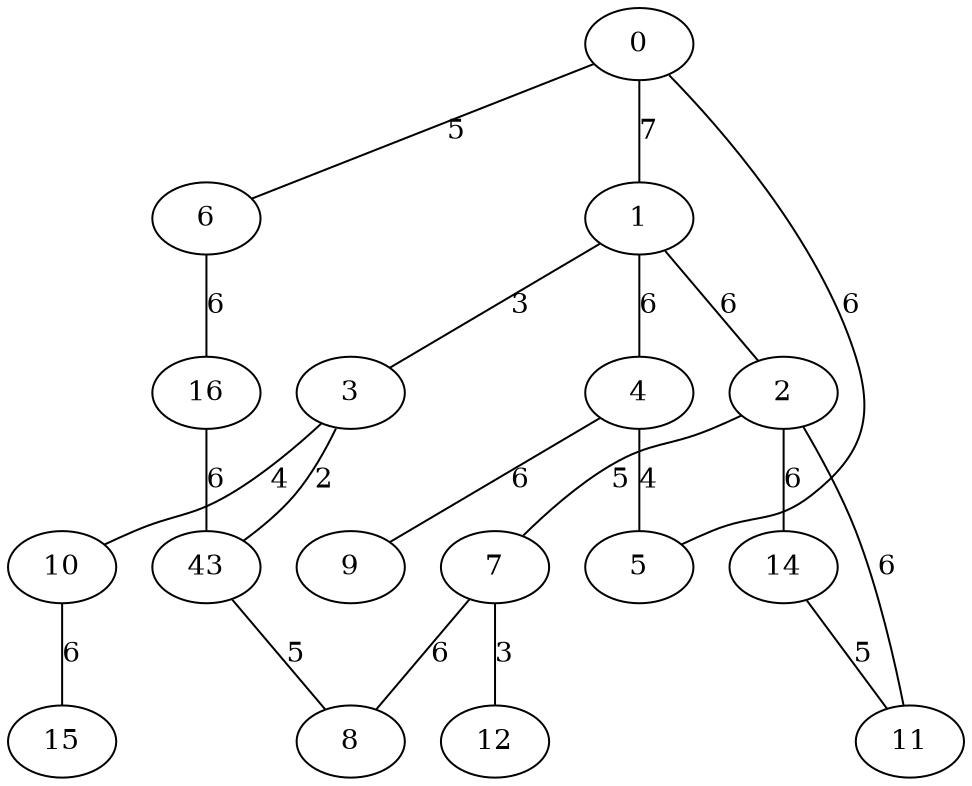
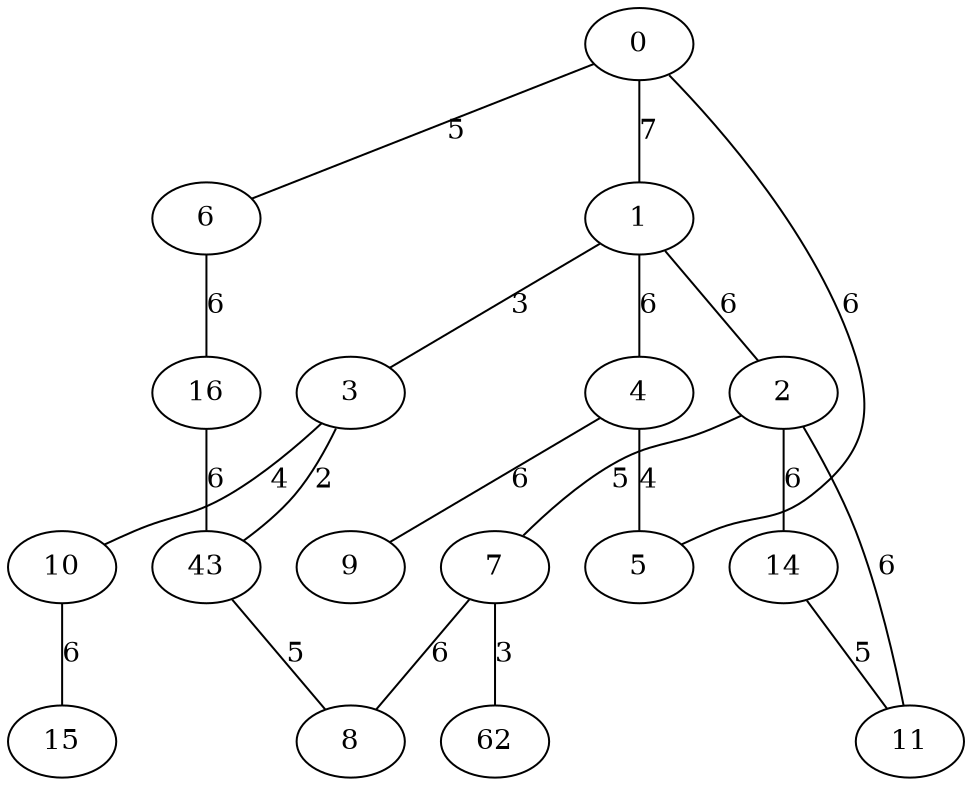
(495, 742) -> (495, 742)
